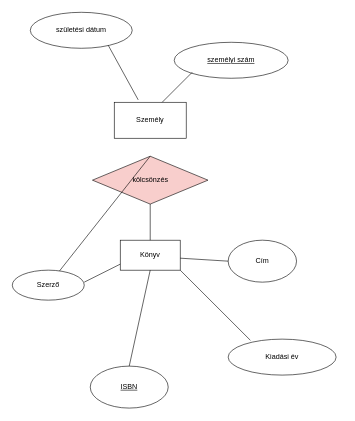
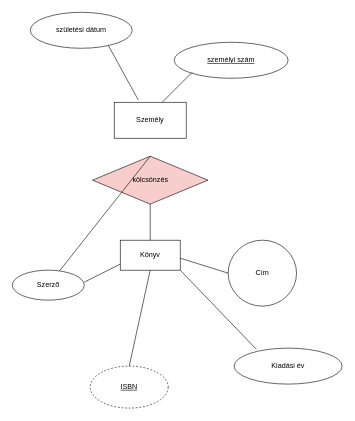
(263, 261) -> (263, 273)
(282, 357) -> (288, 366)
(129, 387) -> (129, 387)
